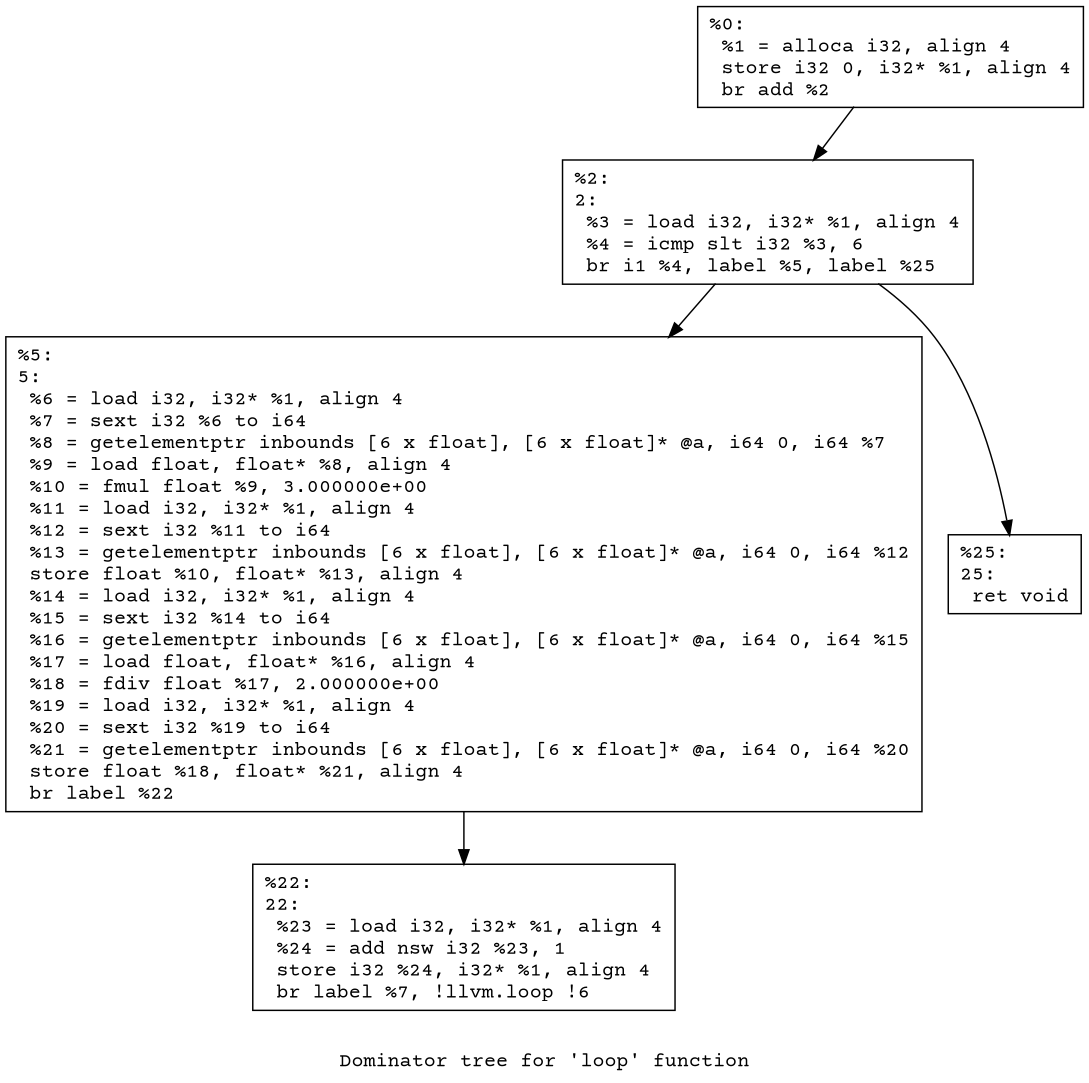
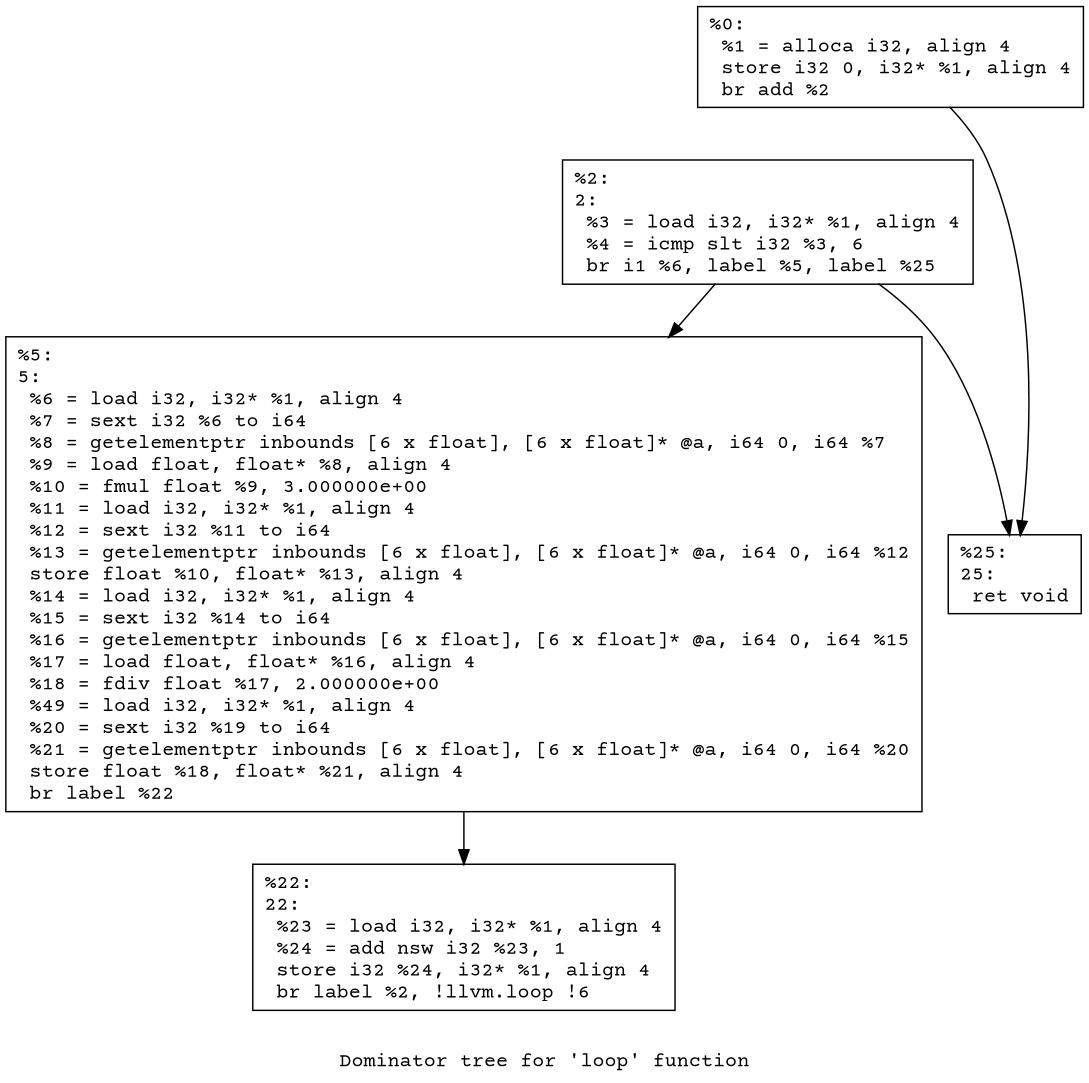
(838, 128) -> (1024, 305)
(755, 265) -> (755, 265)
(217, 705) -> (217, 705)
(427, 991) -> (427, 991)
